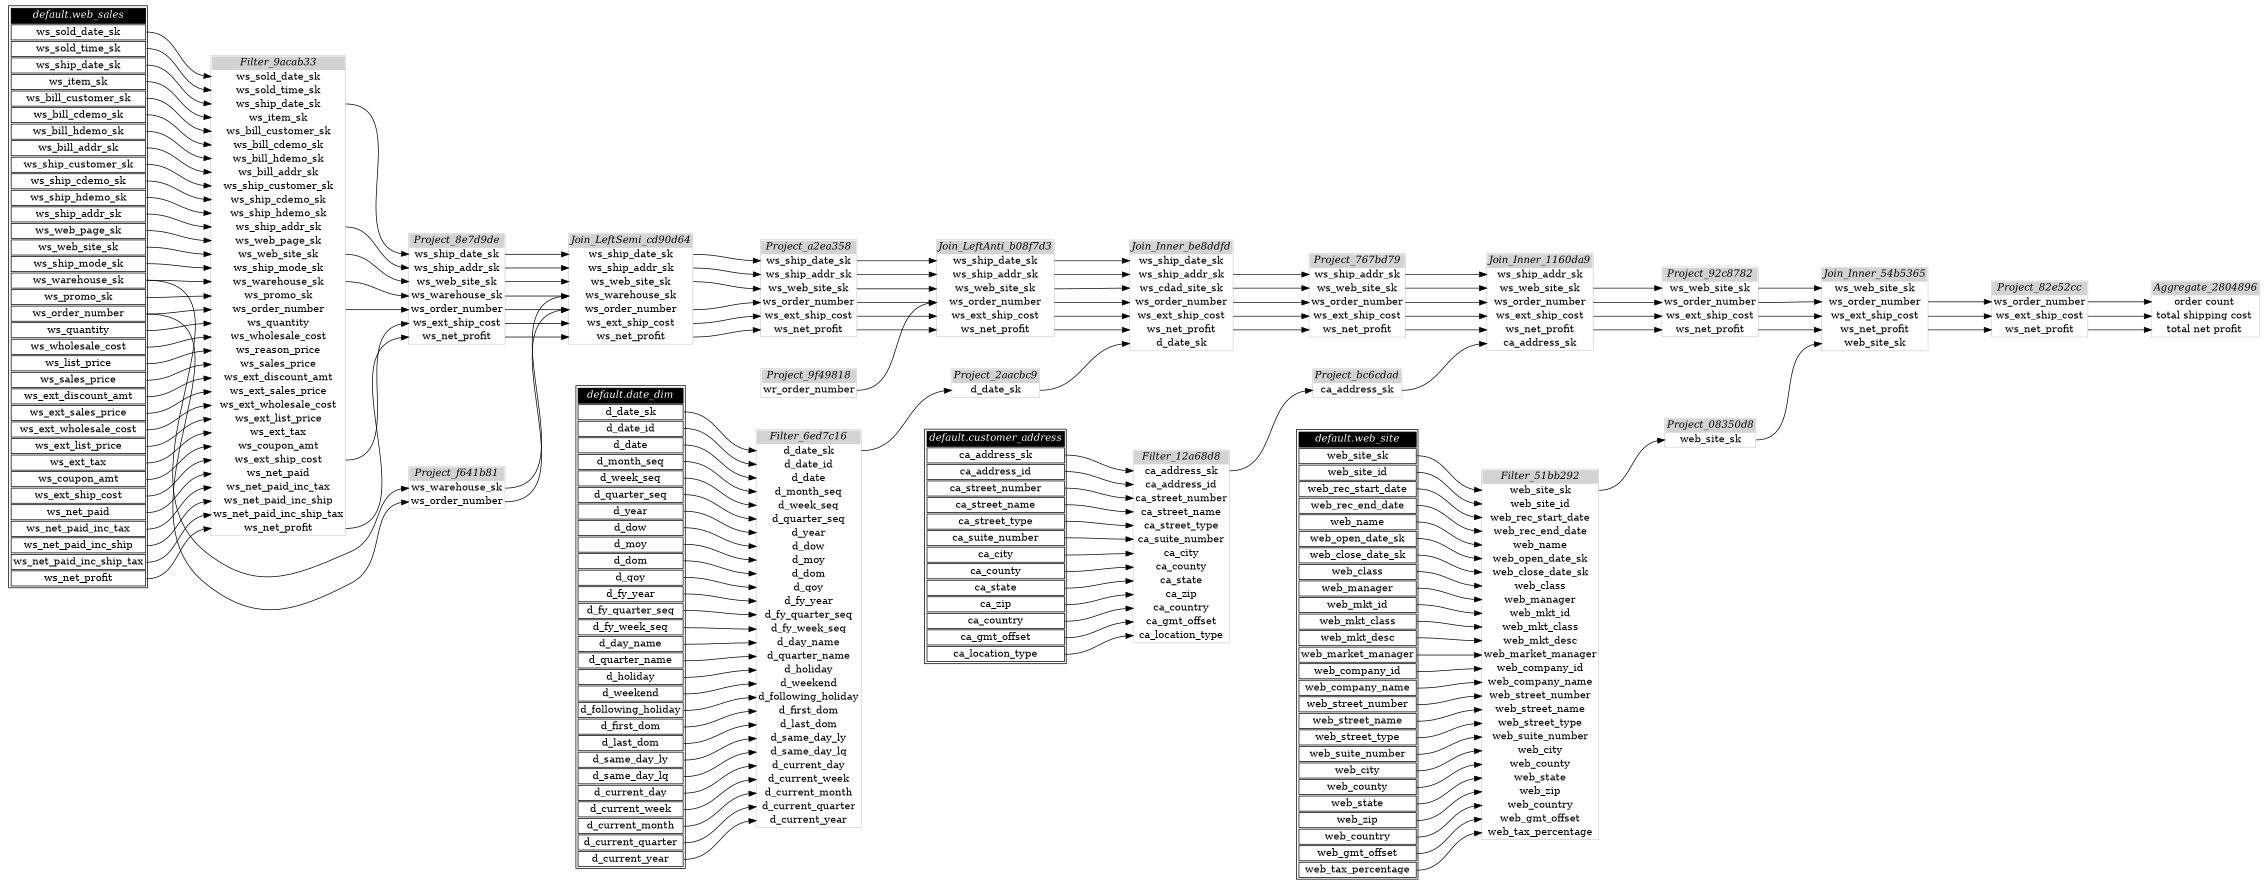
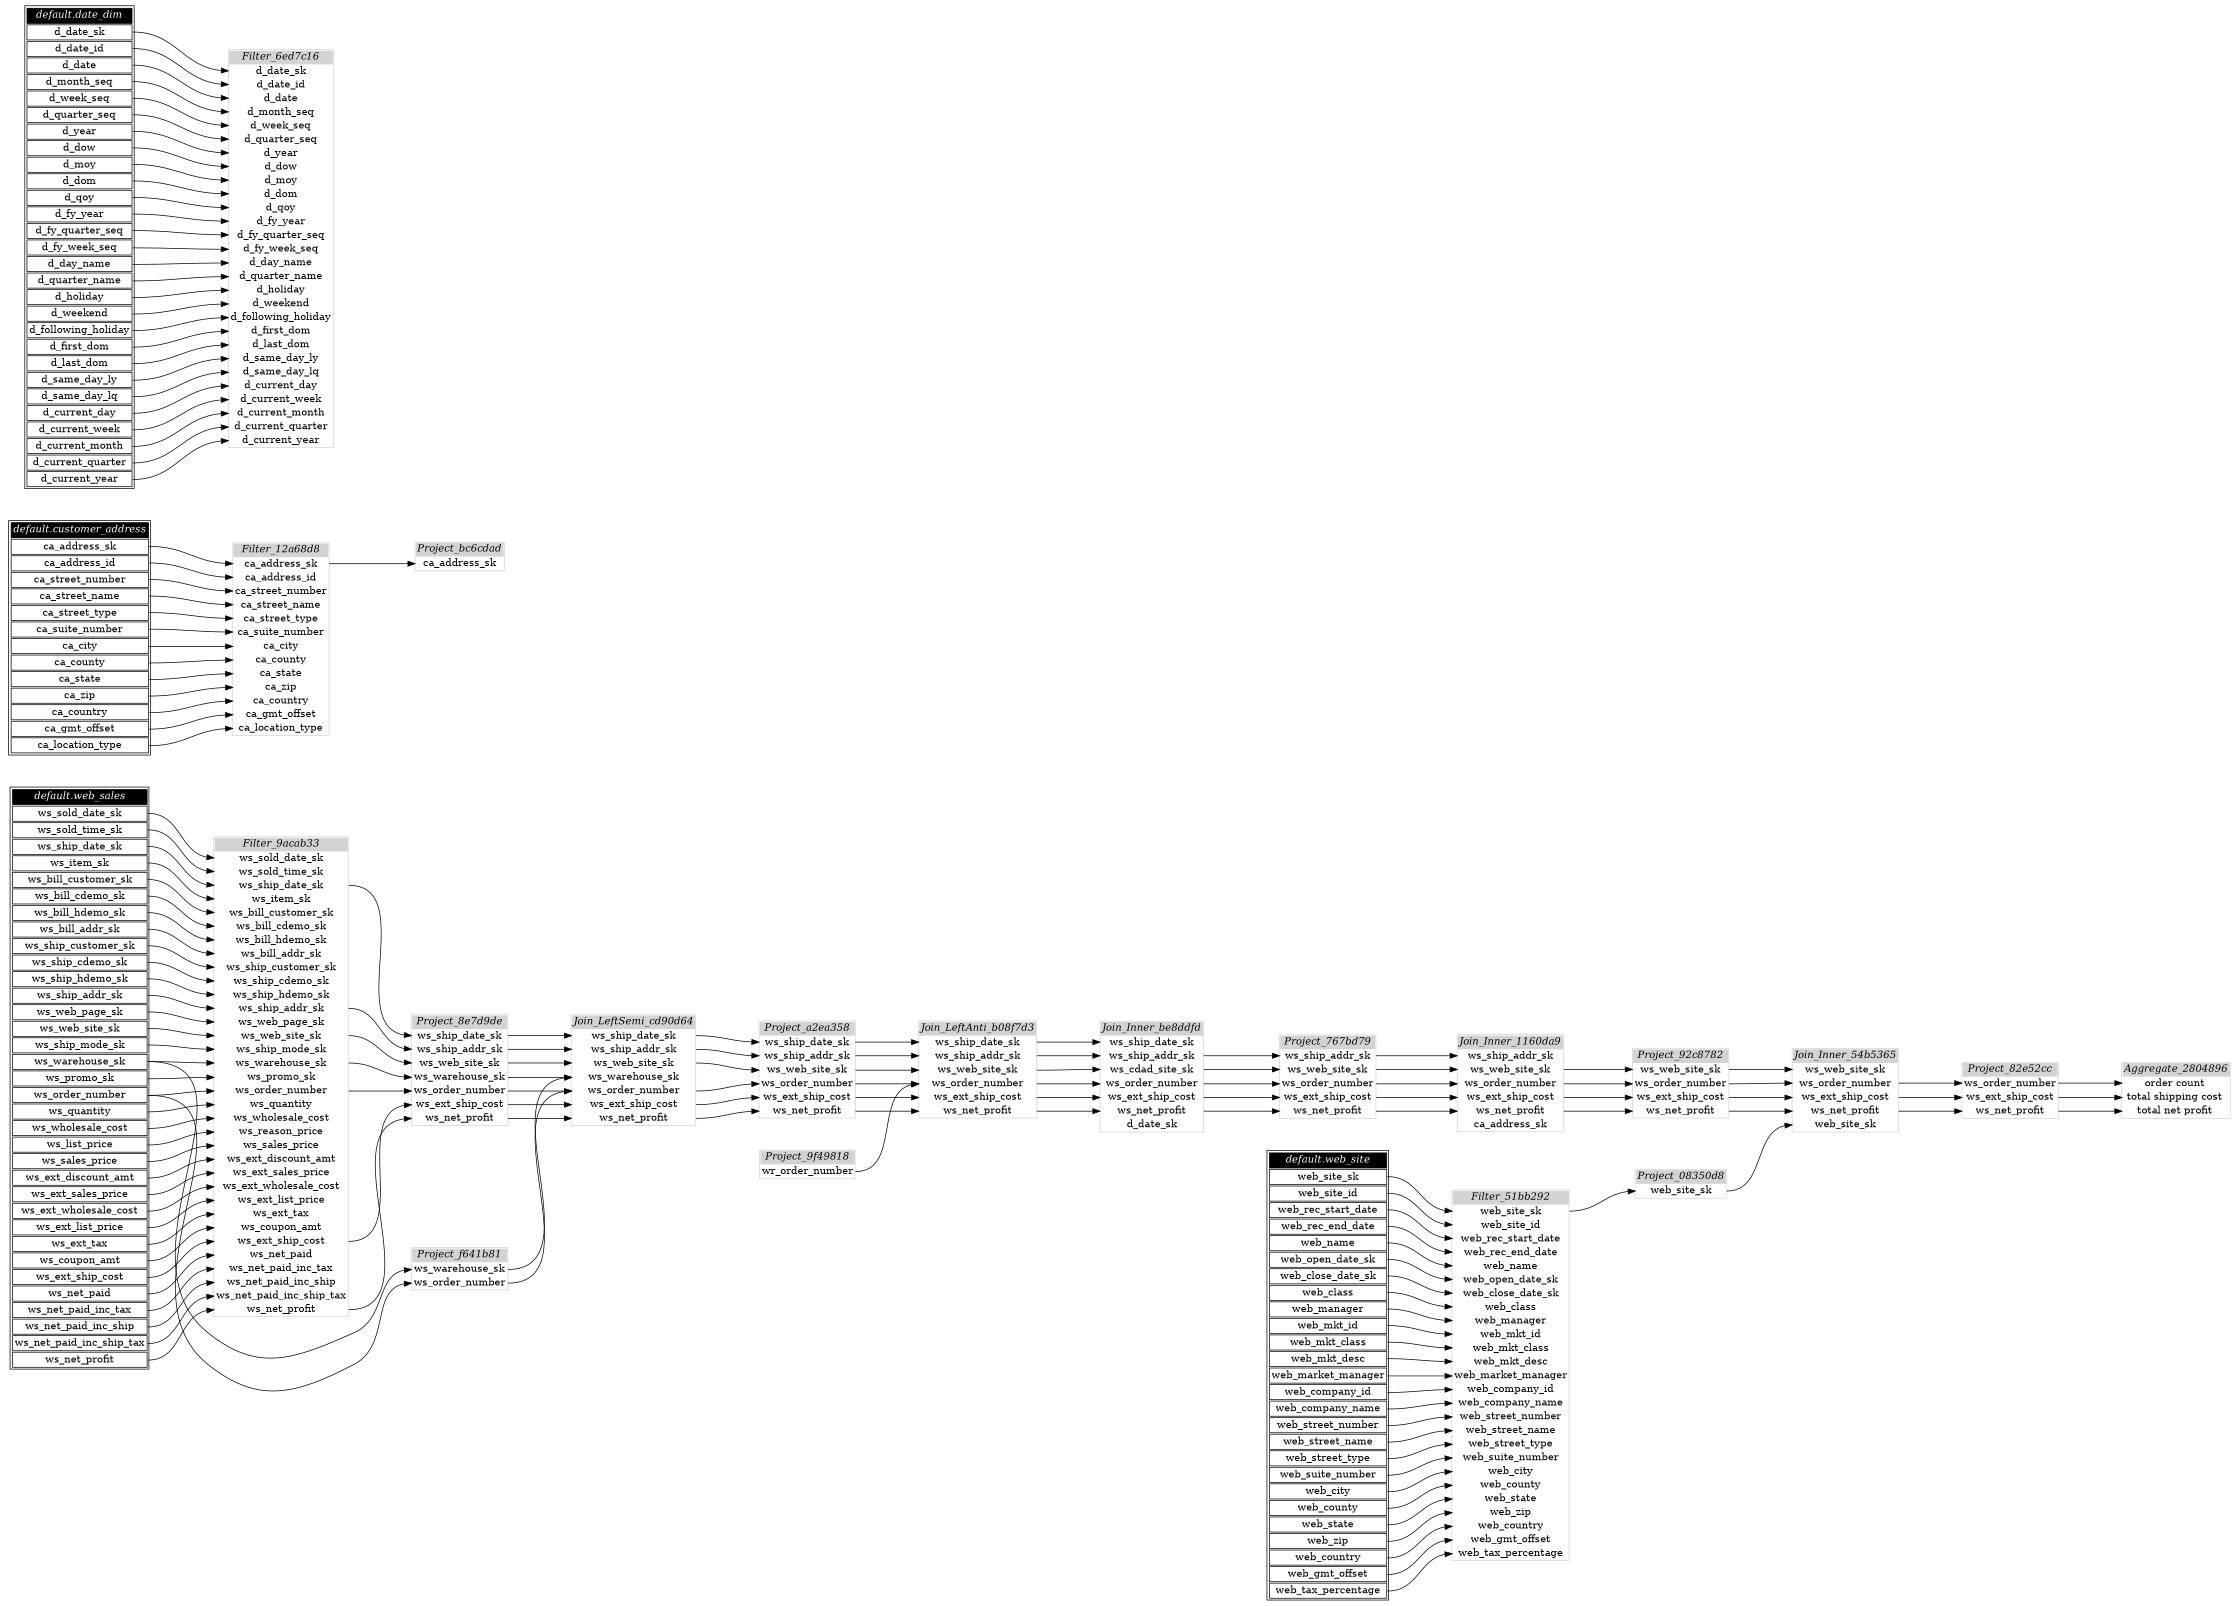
(1442, 370) -> none
(995, 383) -> none
